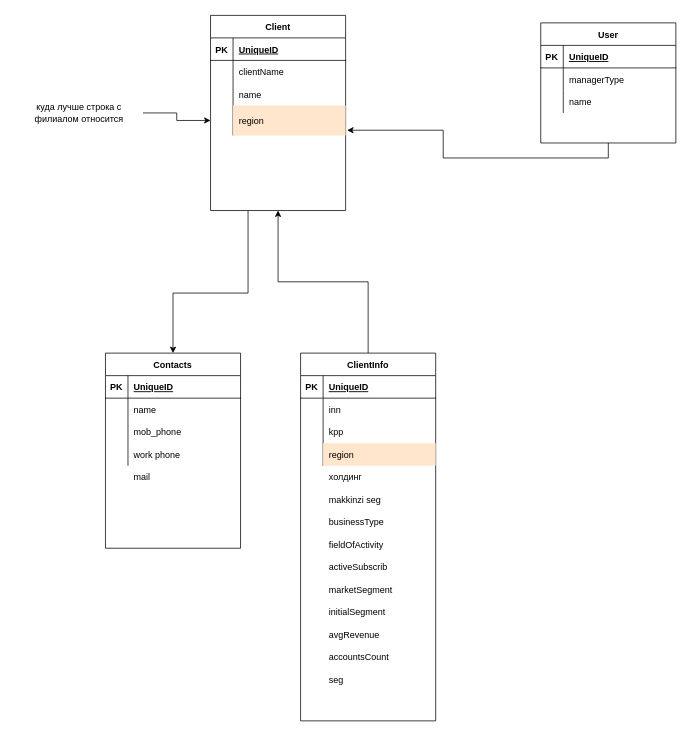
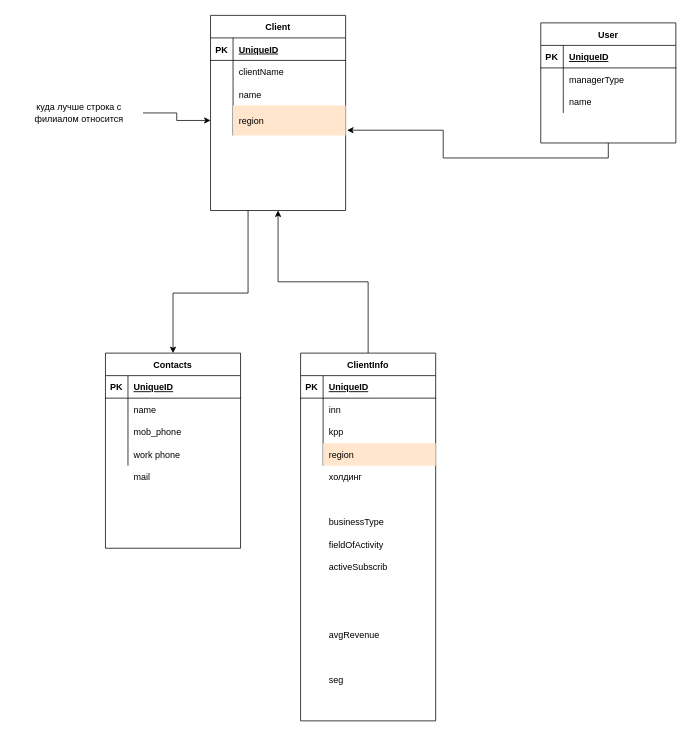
(379, 499) -> none
(379, 589) -> none
(379, 612) -> none
(379, 657) -> none
